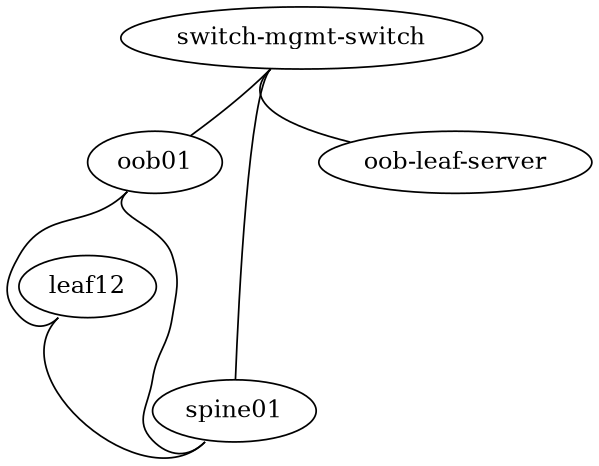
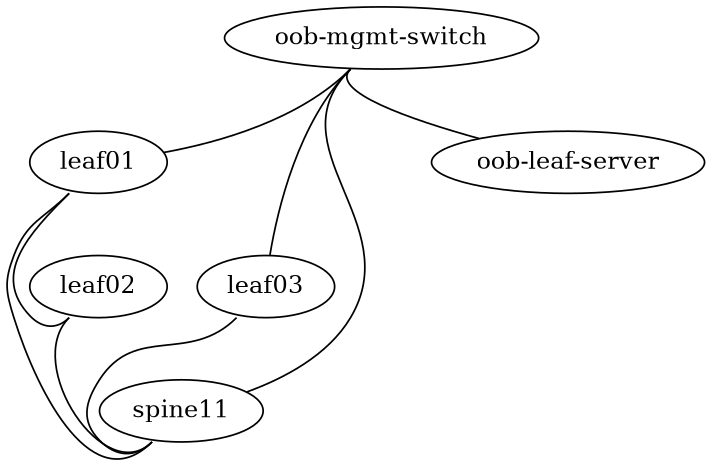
(302, 38) -> (382, 38)
(155, 162) -> (98, 162)
(88, 287) -> (98, 287)
none -> (266, 287)
(234, 411) -> (181, 411)
